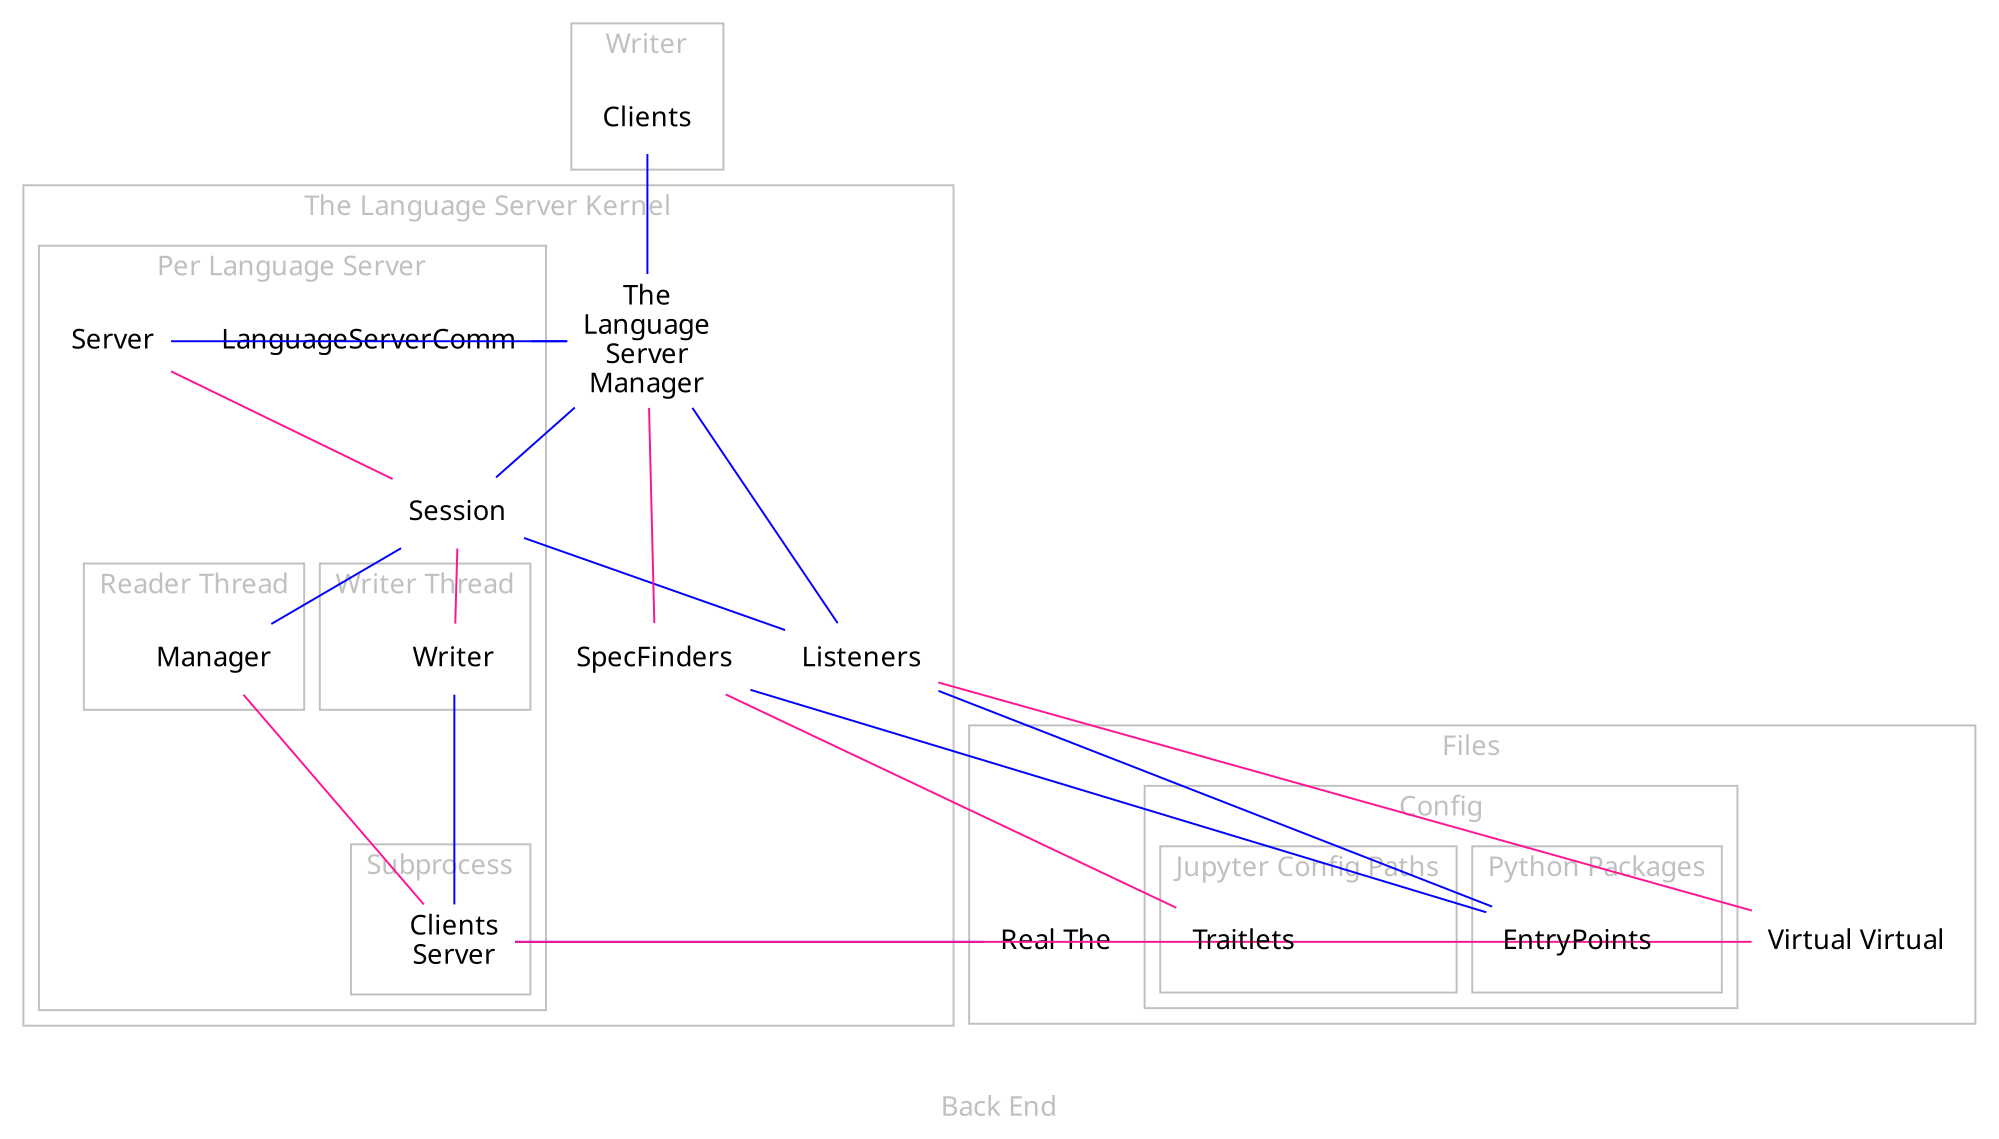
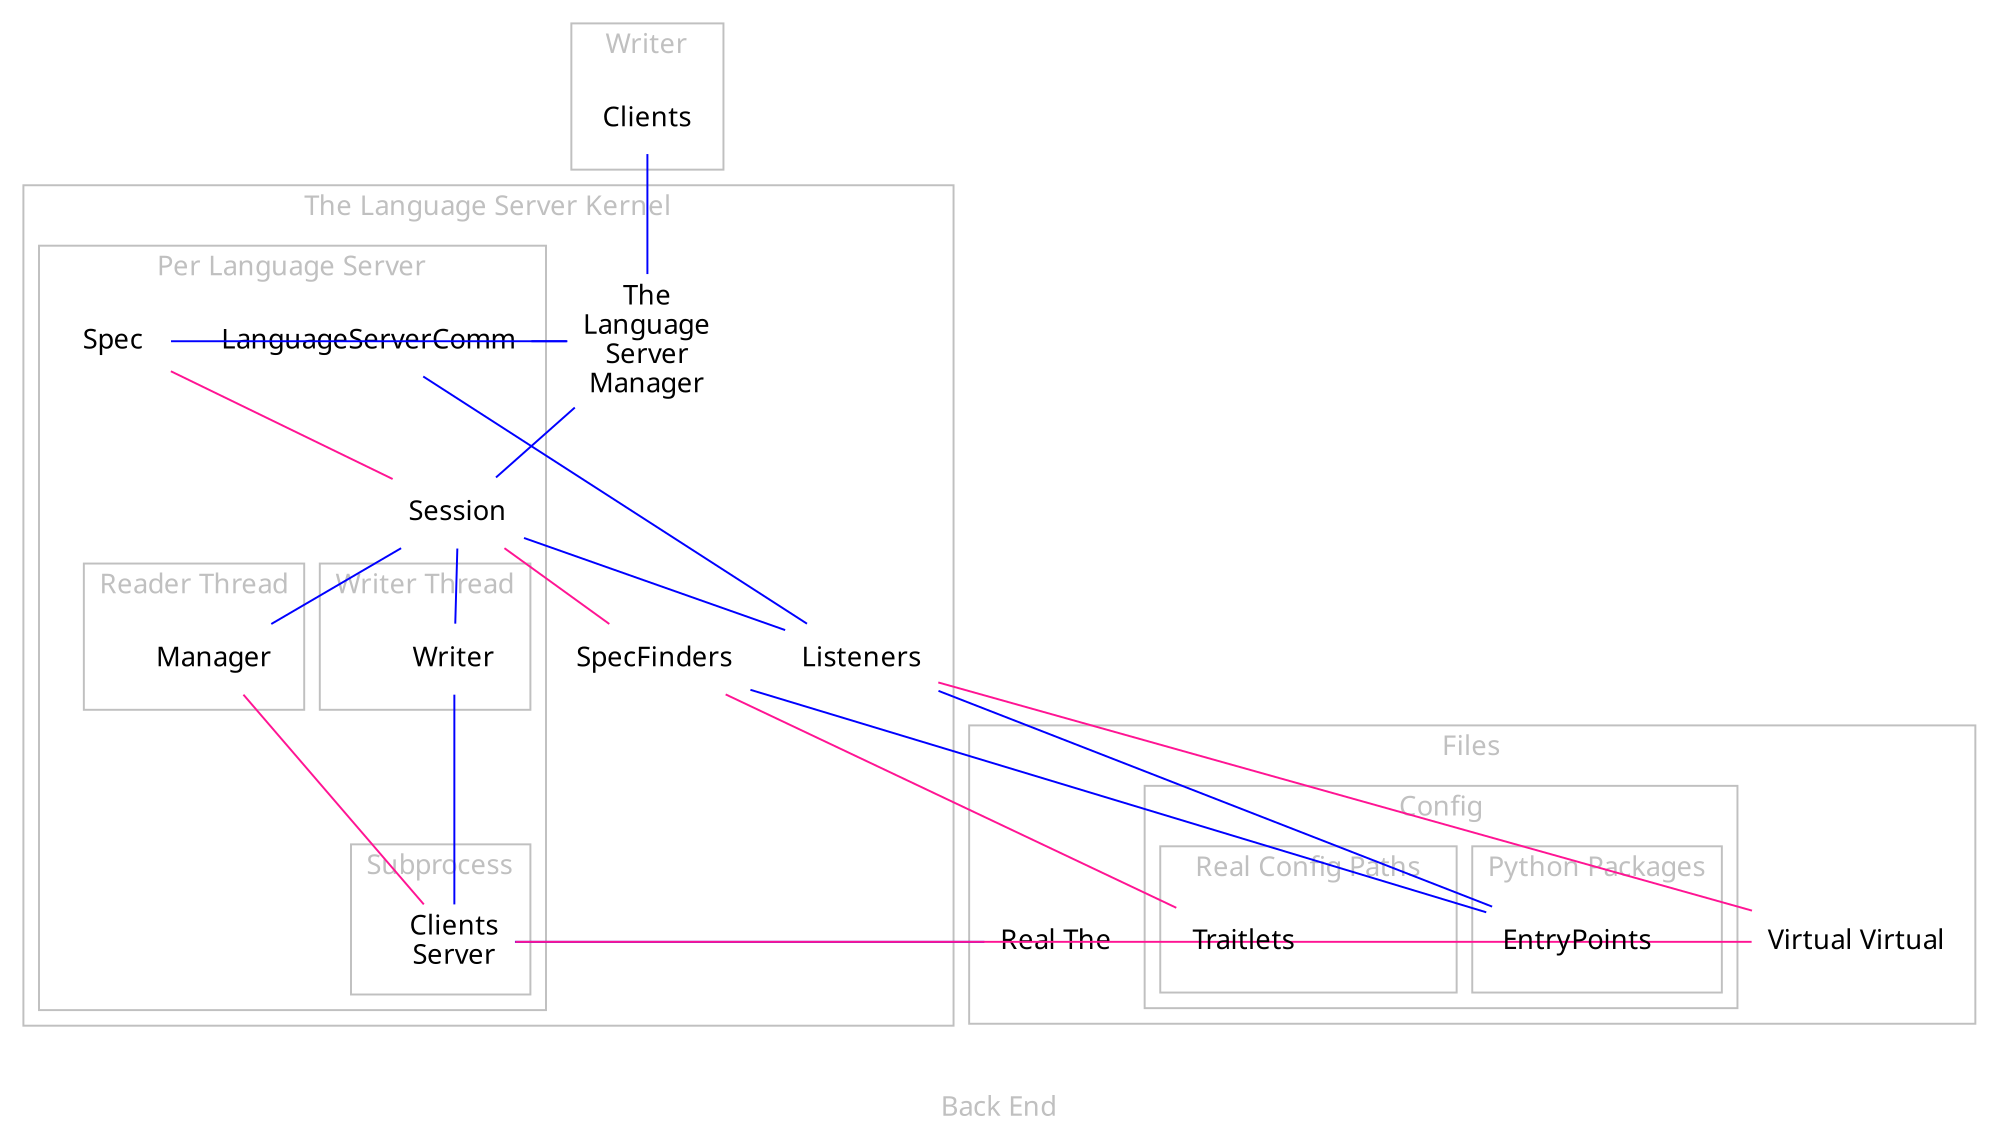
(113, 341) -> (113, 341)
(652, 516) -> (559, 588)
(765, 516) -> (615, 500)
(456, 586) -> (456, 586)
(1308, 869) -> (1308, 869)
